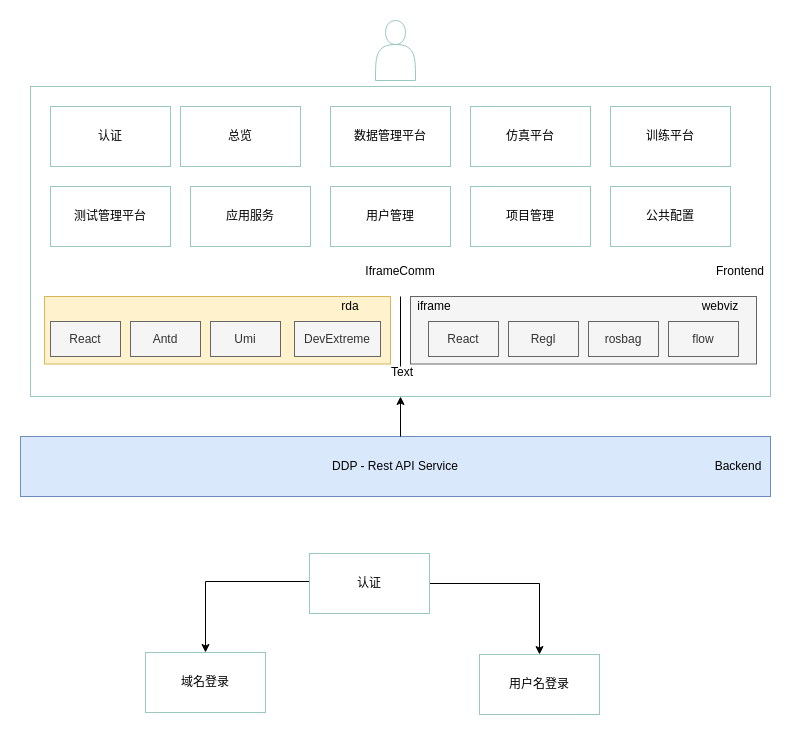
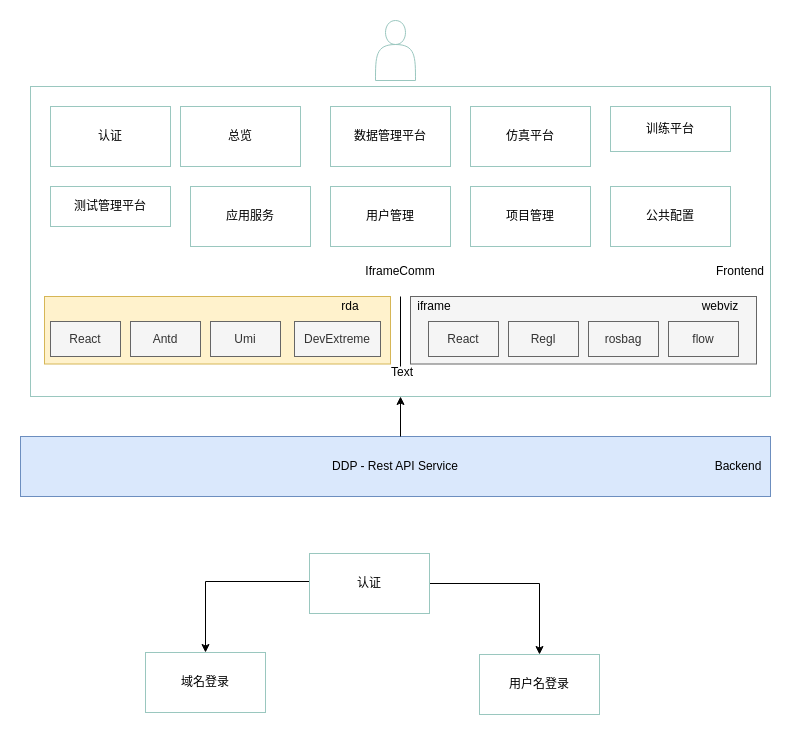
(671, 137) -> (671, 129)
(111, 217) -> (111, 207)
